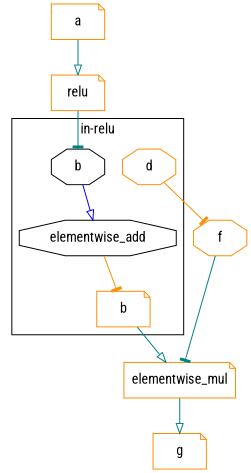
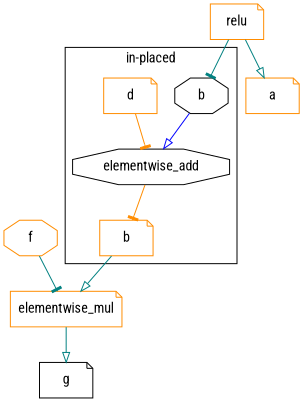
(78, 52) -> (253, 54)
(98, 130) -> (151, 59)
(149, 167) -> (130, 96)
(177, 195) -> (140, 129)
(180, 451) -> (66, 380)
